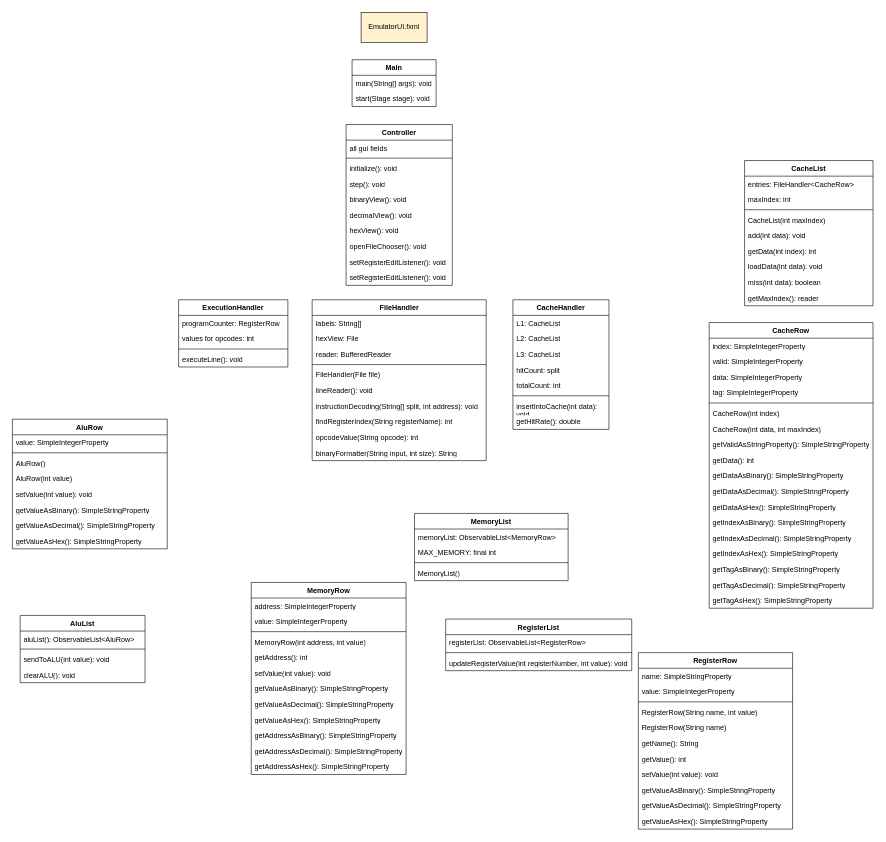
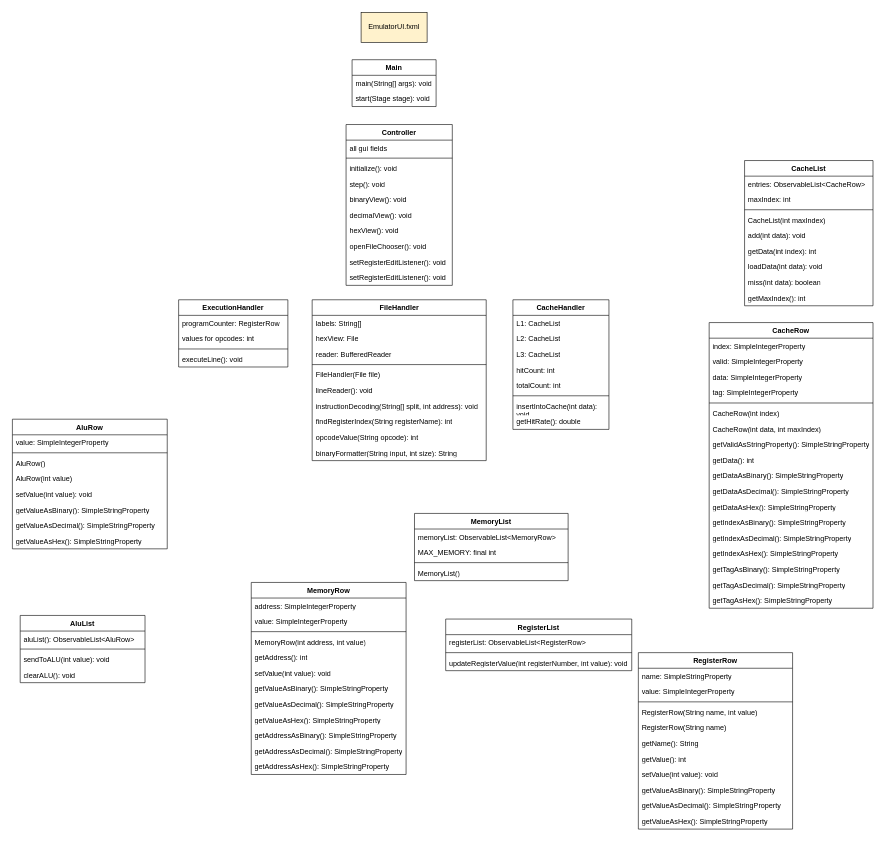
(803, 185) -> (809, 189)
(788, 299) -> (781, 299)
(542, 371) -> (539, 371)
